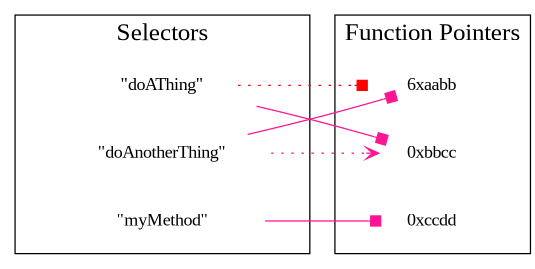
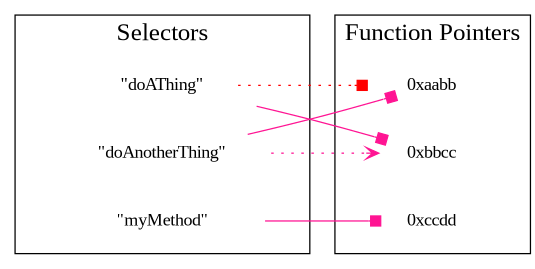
(432, 85) -> (432, 85)
